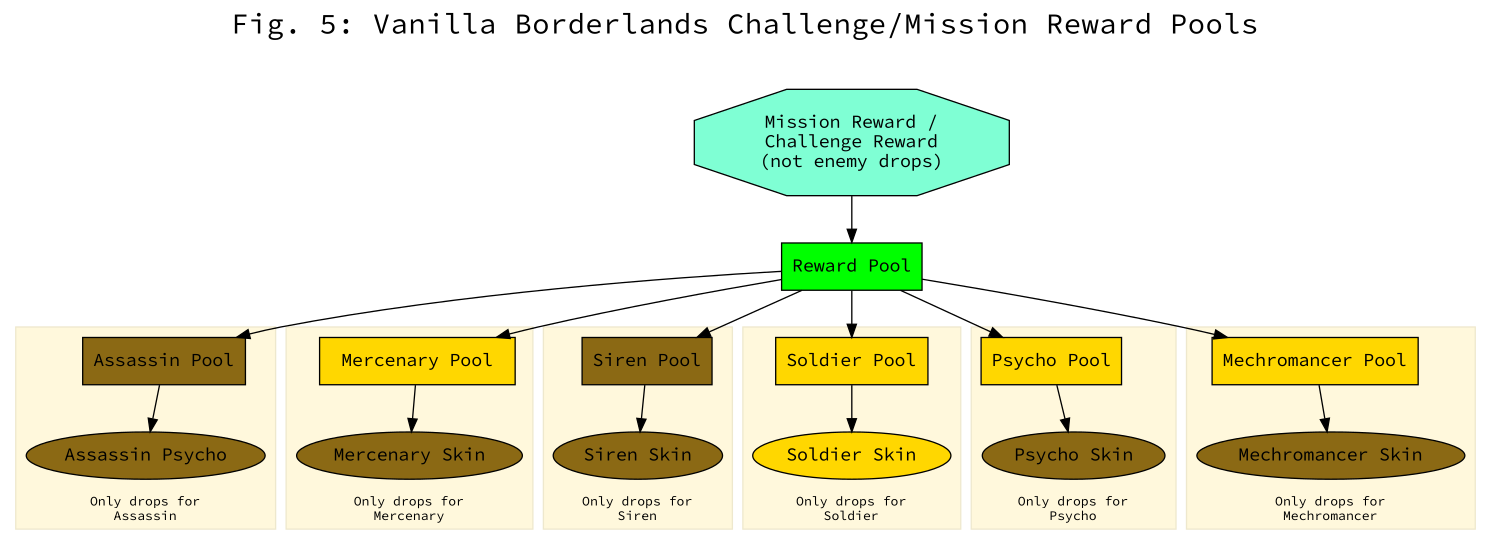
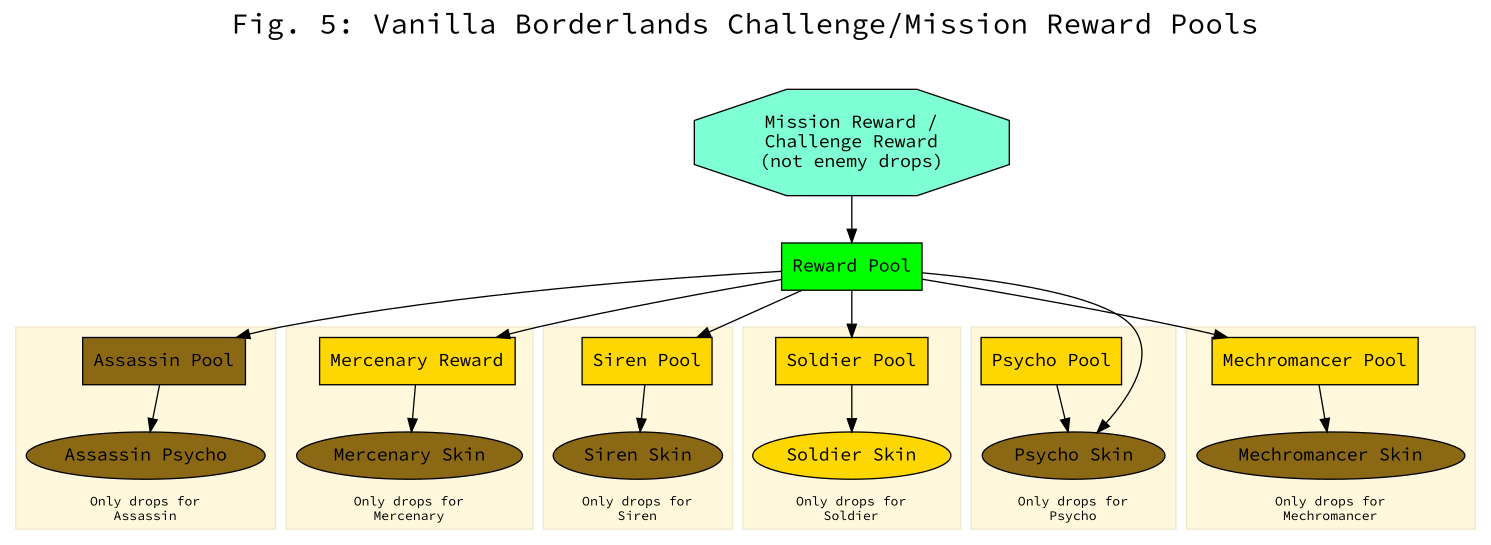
(946, 311) -> (1076, 298)
(417, 361) -> (417, 361)
(647, 361) -> (647, 361)
